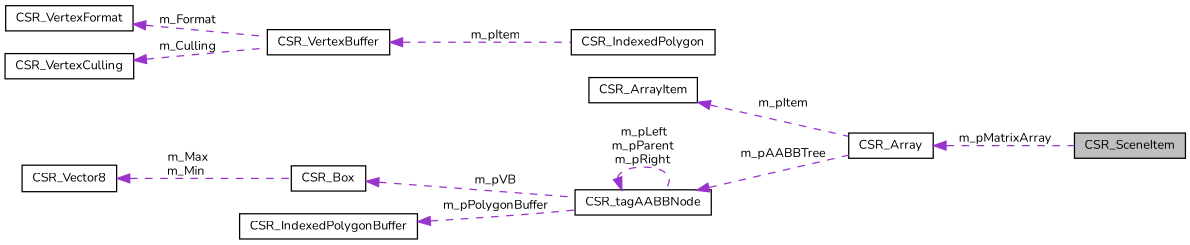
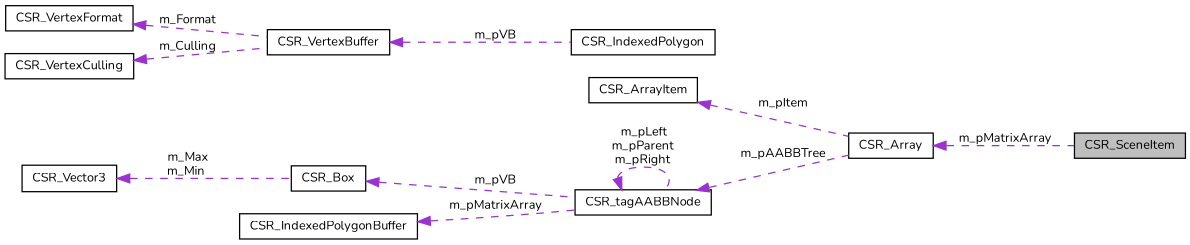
(494, 35) -> (494, 35)
(69, 178) -> (69, 178)
(494, 206) -> (494, 206)
